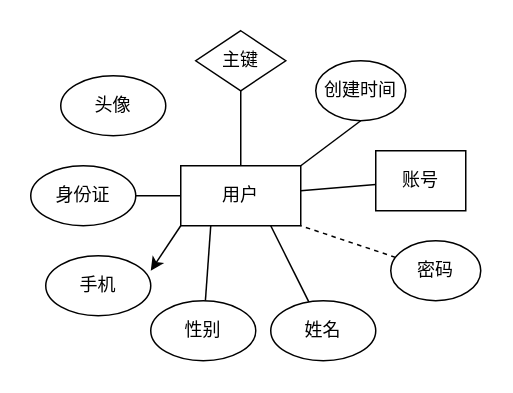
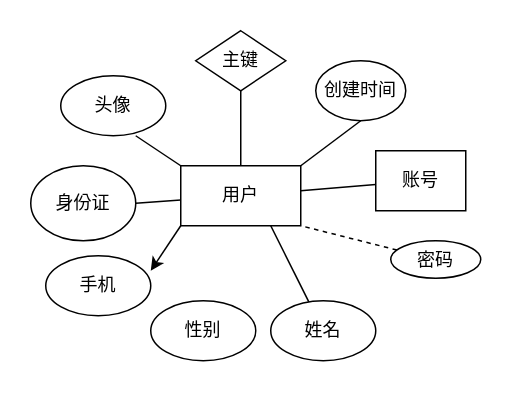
none -> (158, 151)
(83, 196) -> (83, 203)
(208, 264) -> none
(436, 271) -> (436, 260)
